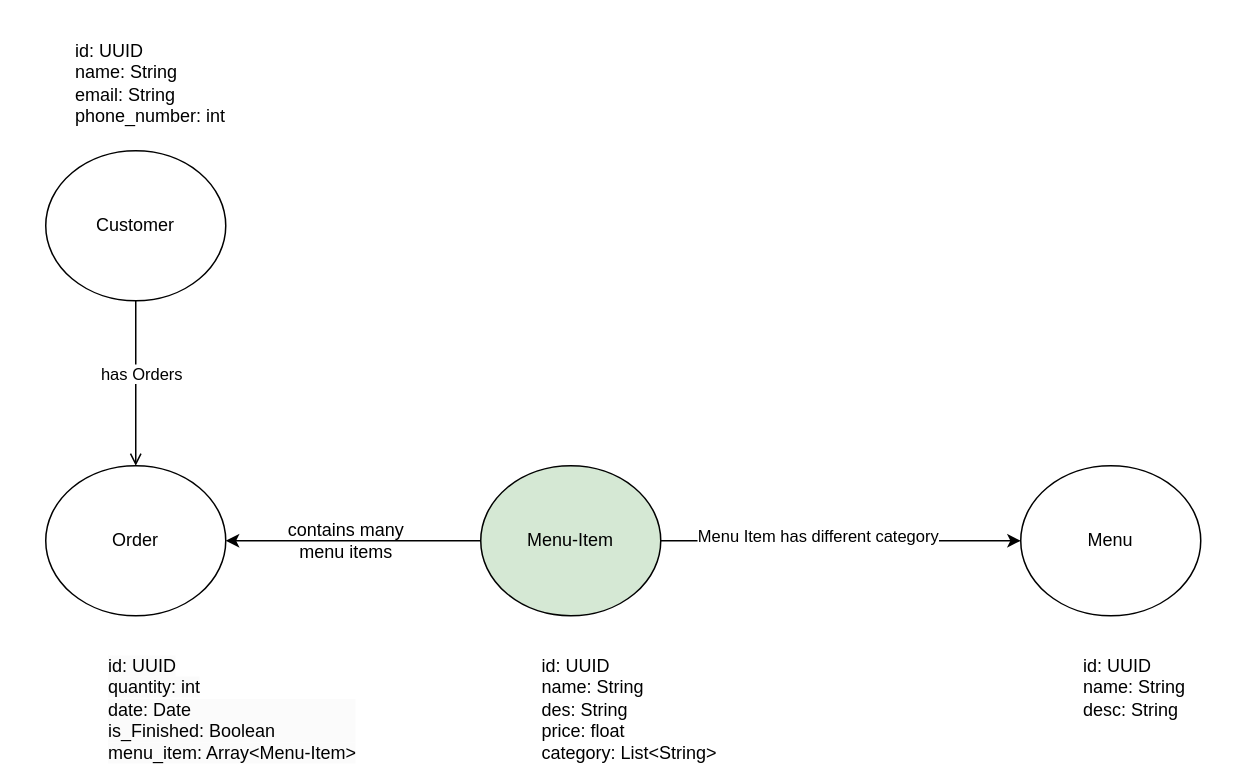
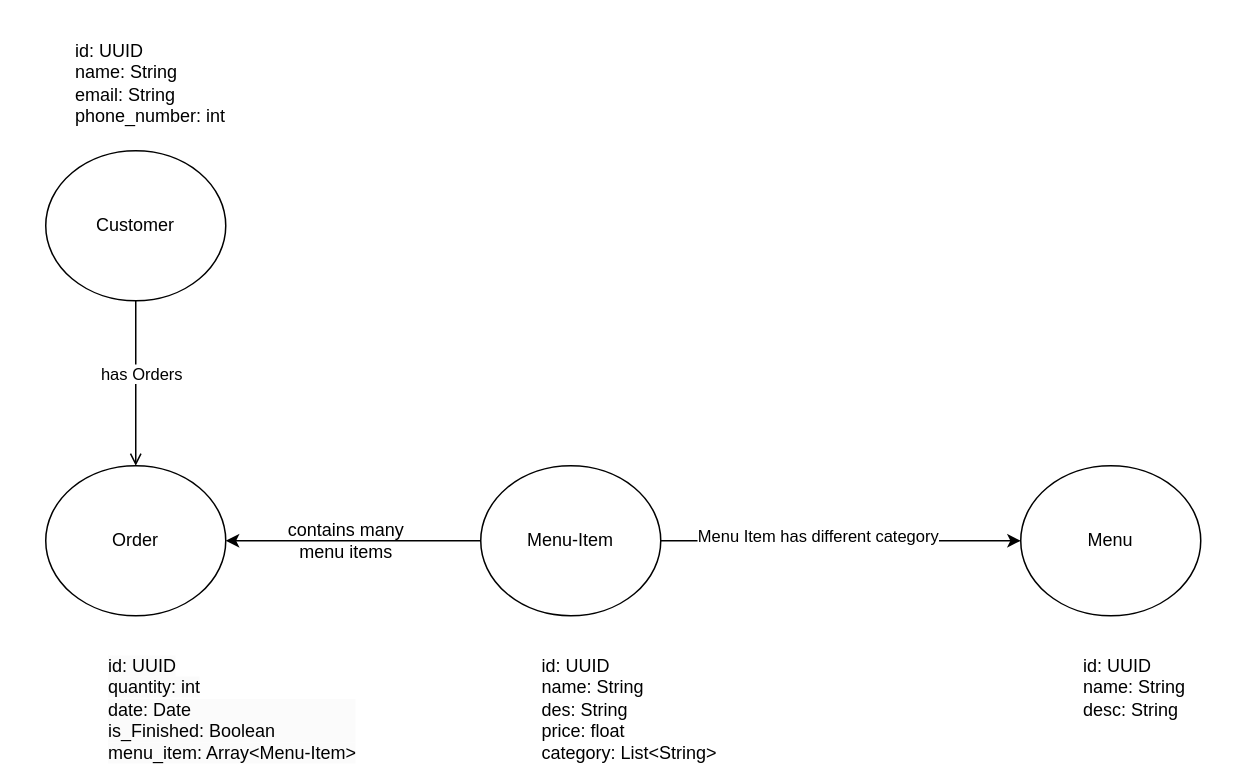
(571, 541) -> (571, 541)
